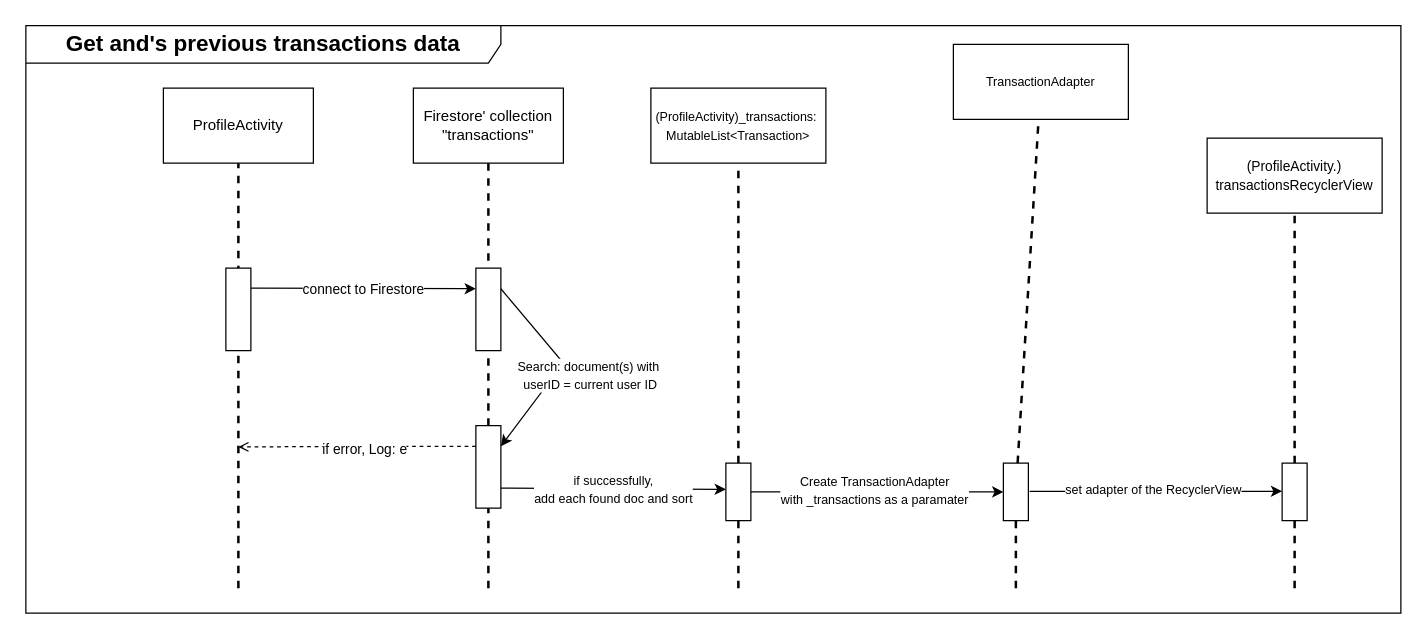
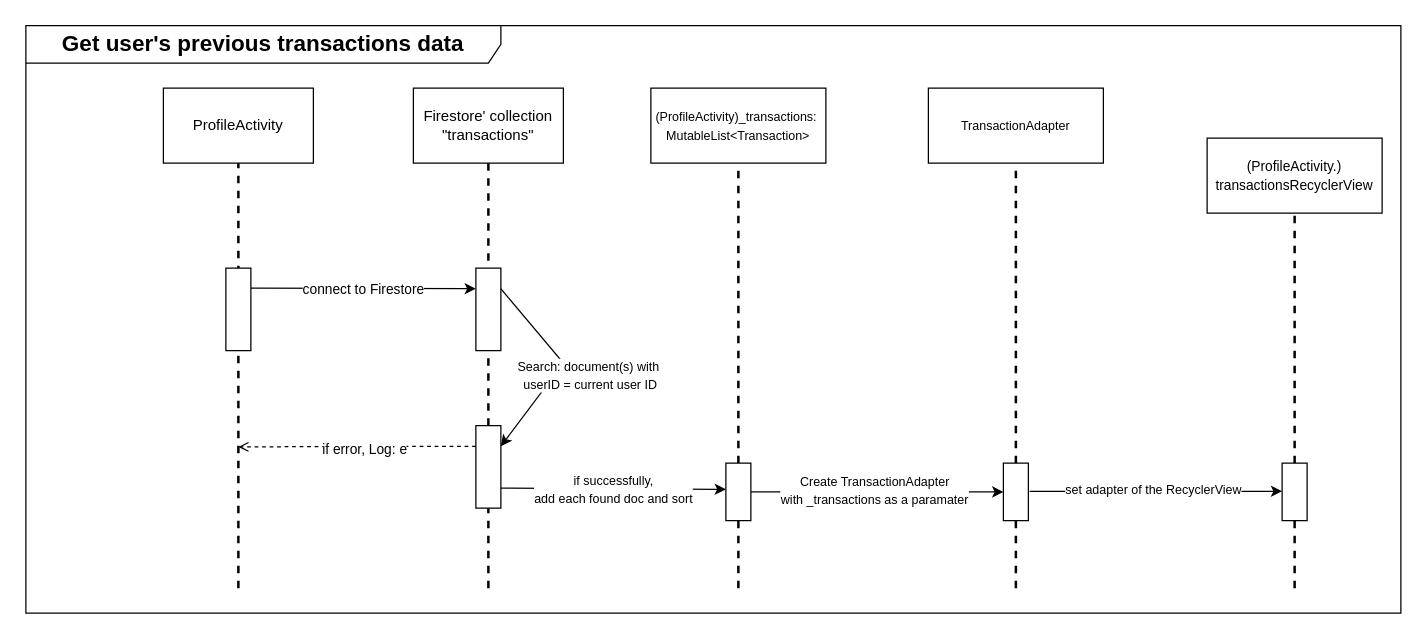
(263, 44) -> (263, 44)
(1041, 82) -> (1016, 126)
